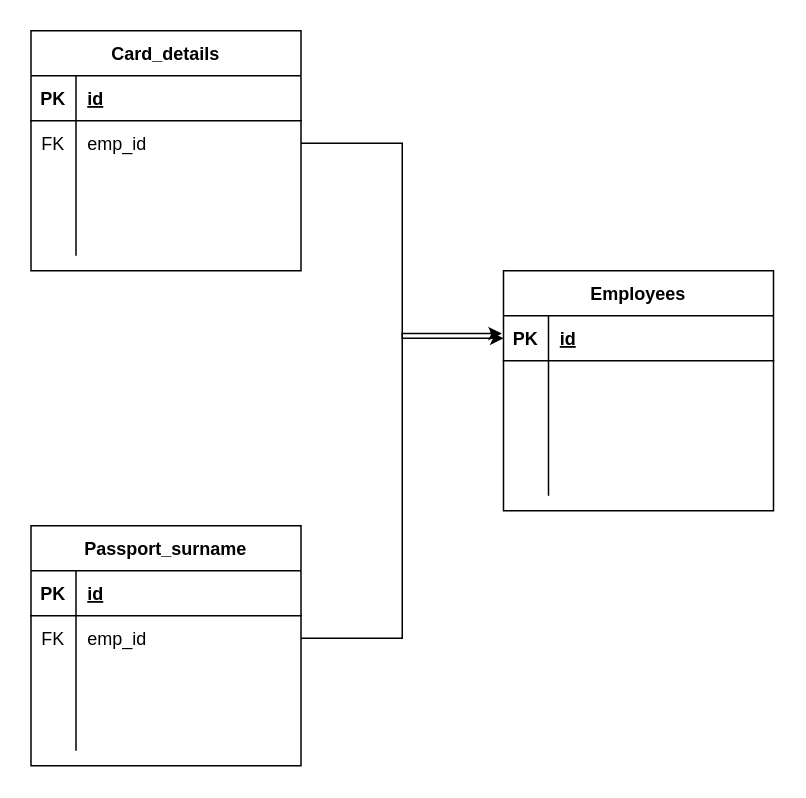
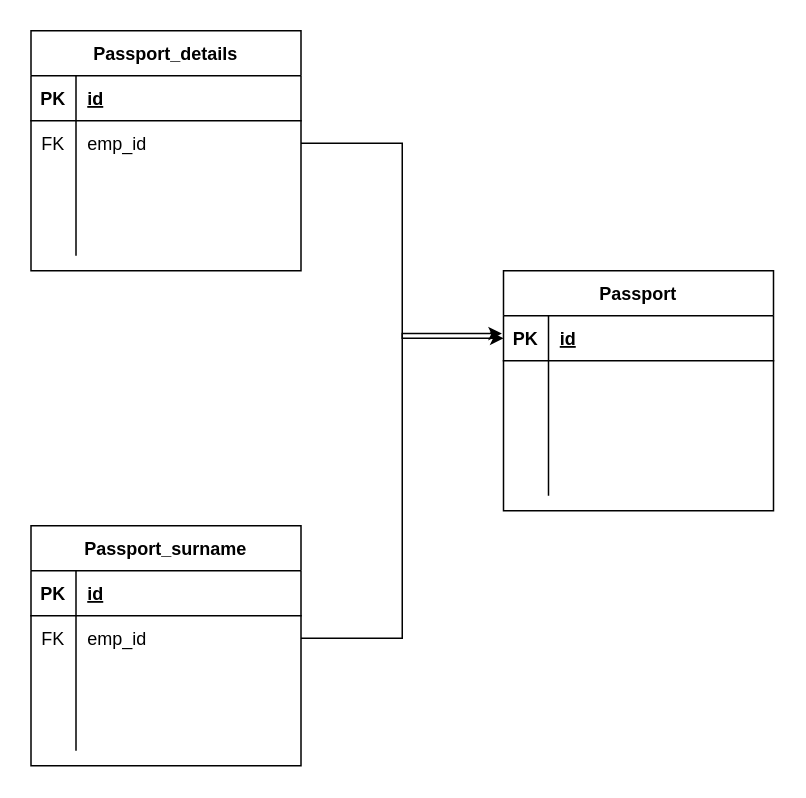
(165, 54) -> (165, 54)
(638, 294) -> (638, 294)
